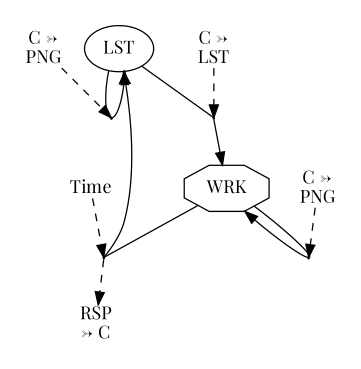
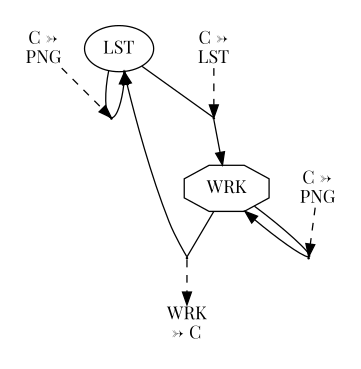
(91, 188) -> none
(96, 324) -> (187, 324)
